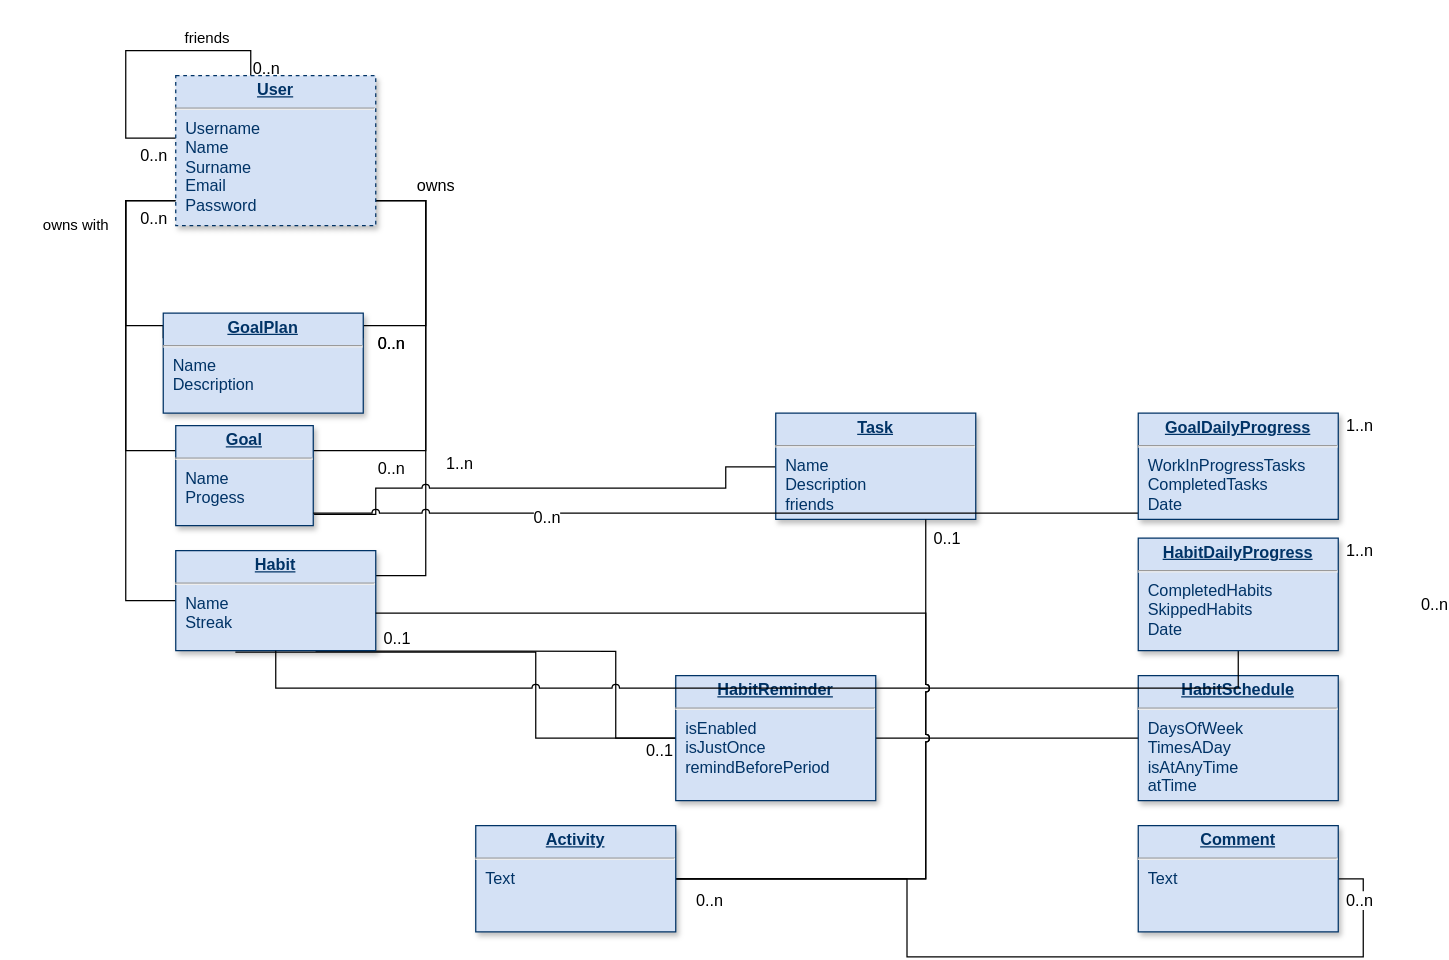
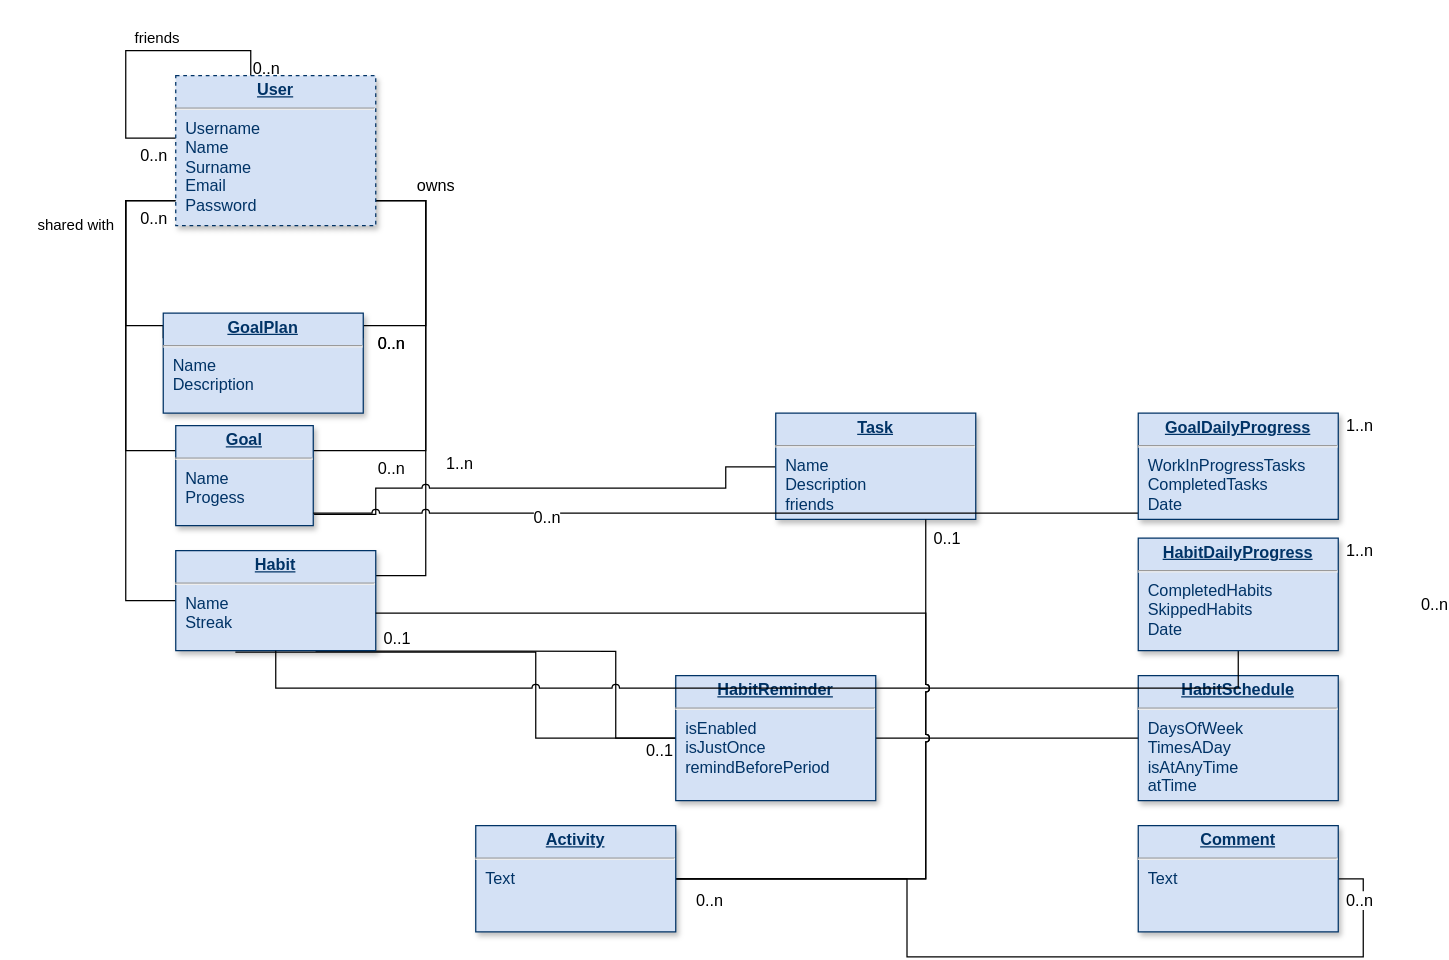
(207, 38) -> (157, 38)
(76, 226) -> (76, 226)
